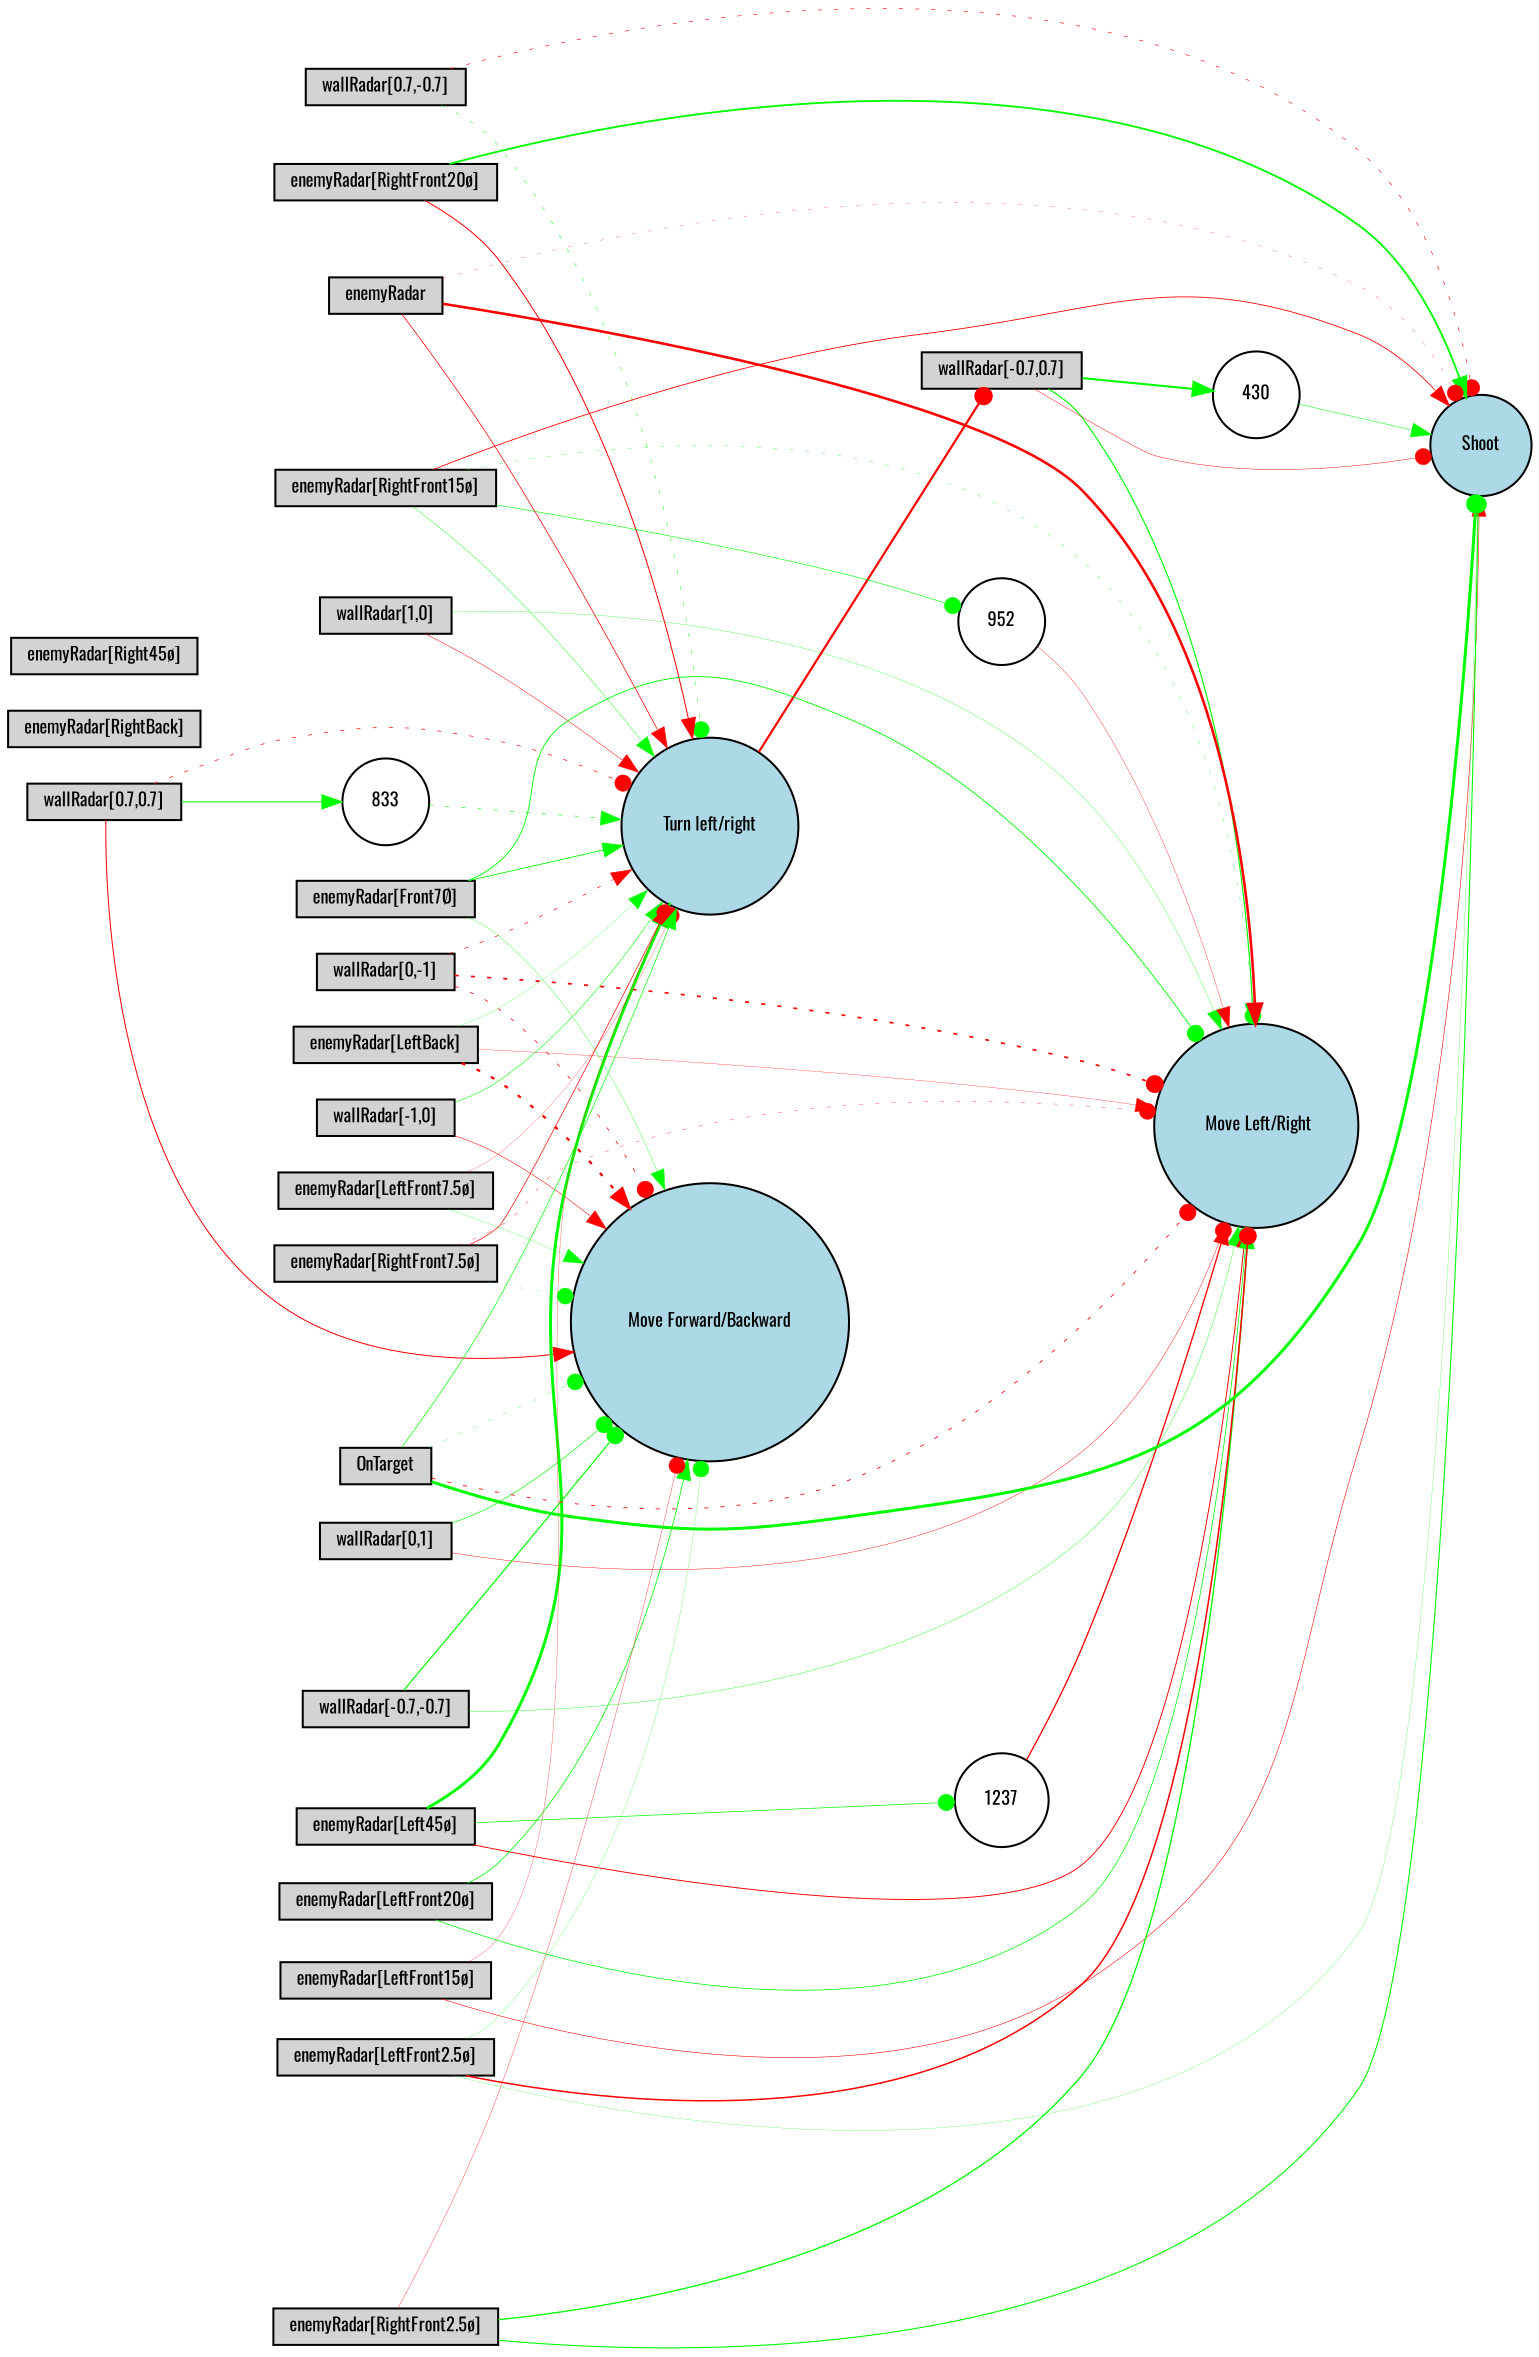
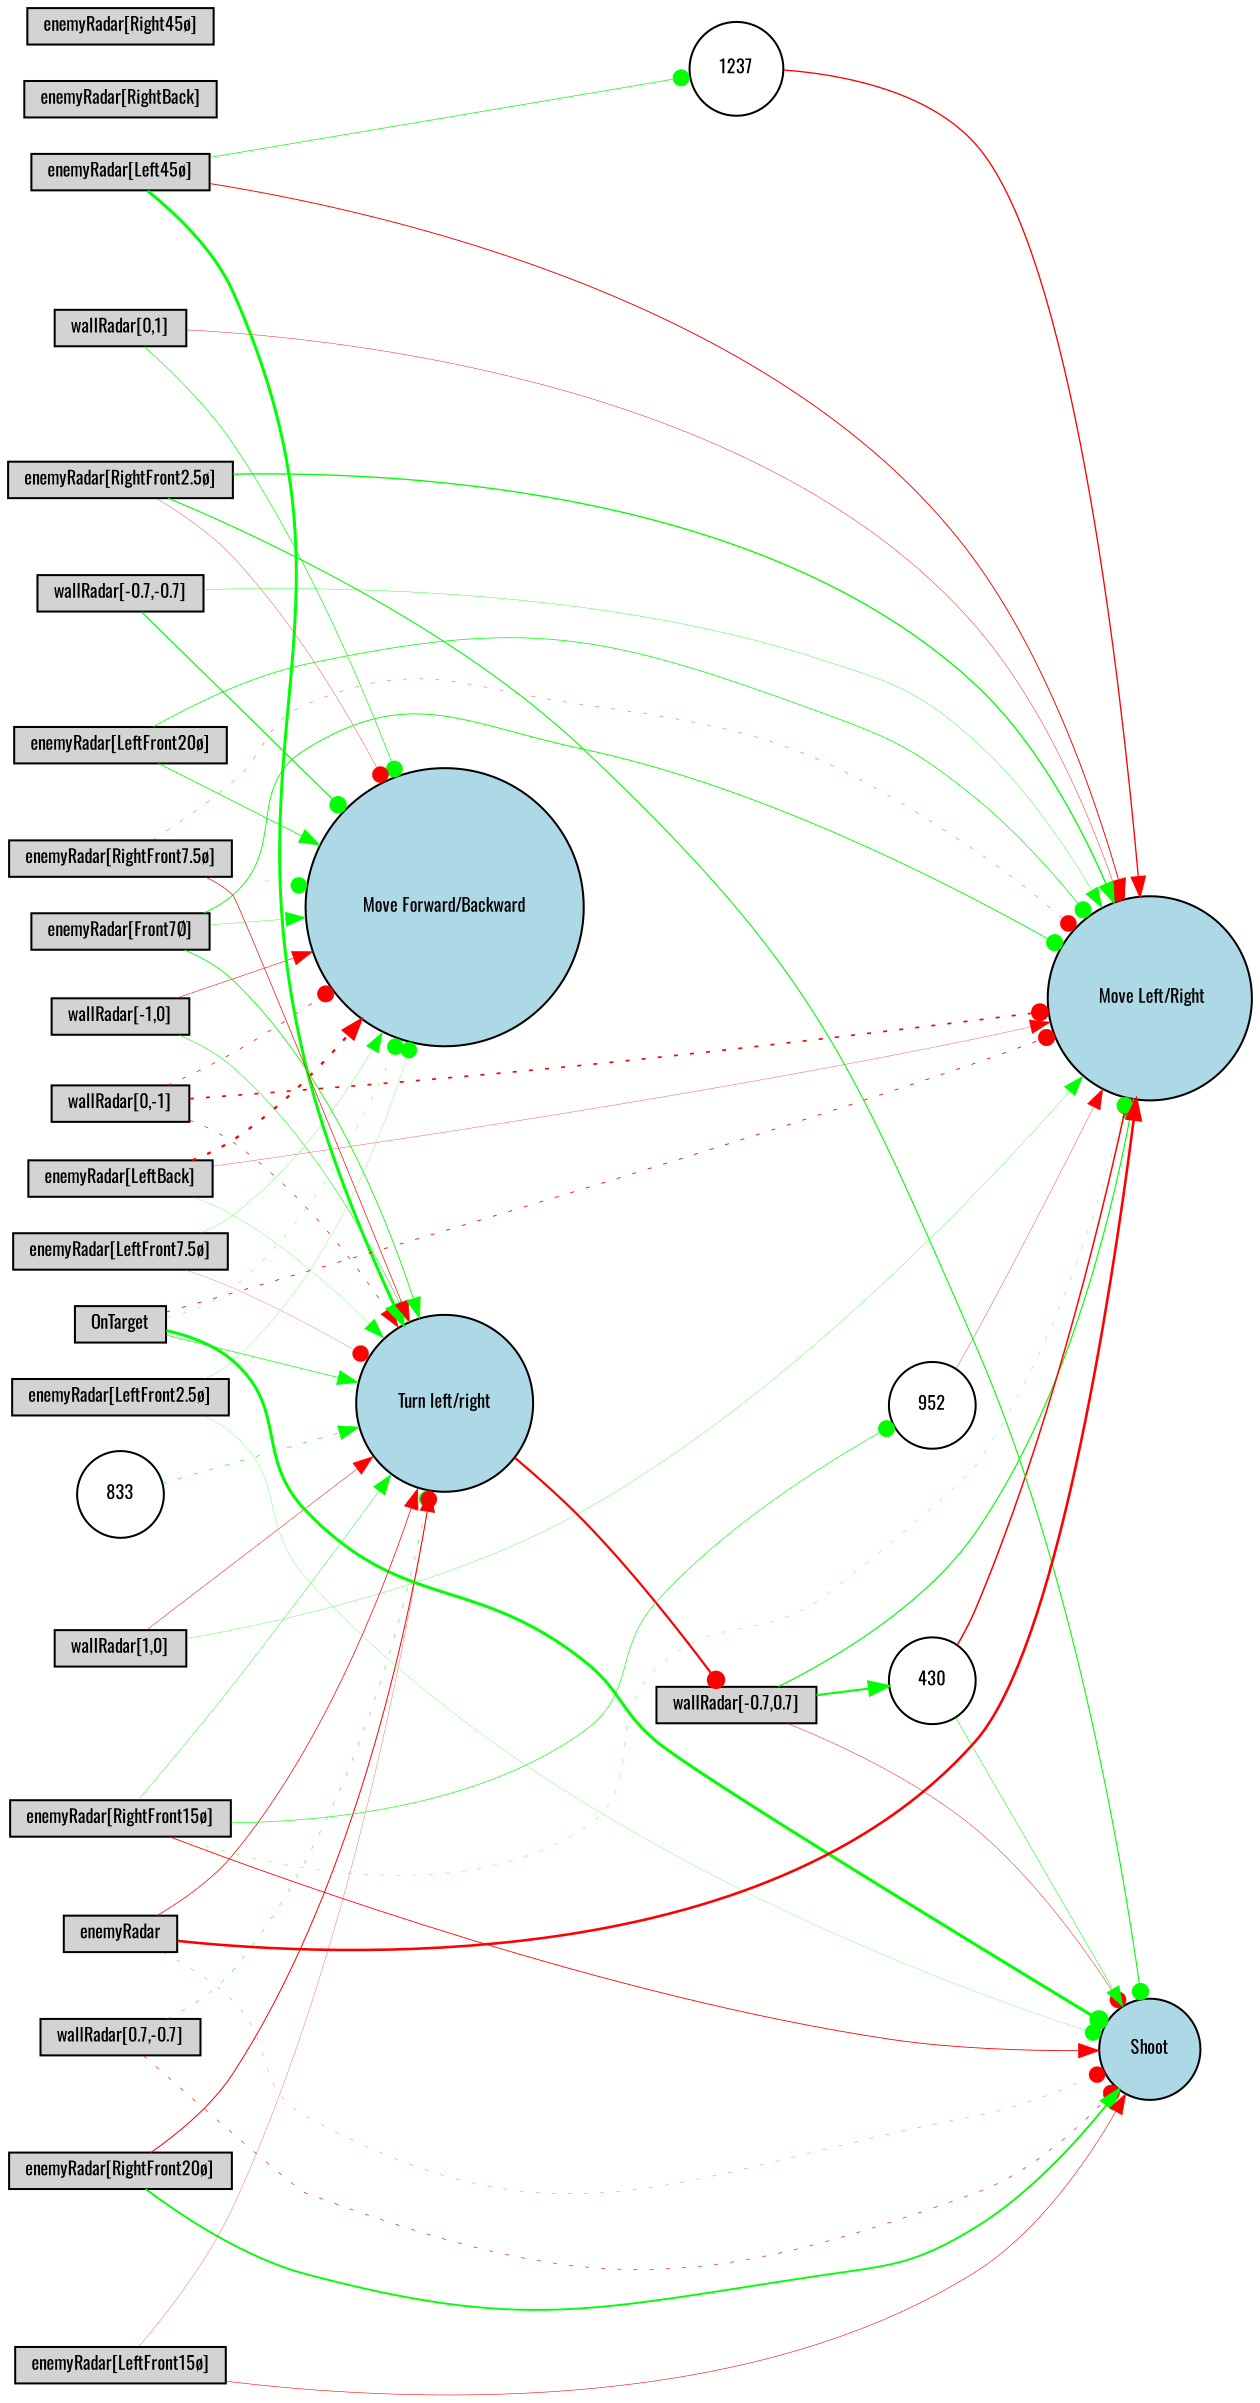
(104, 802) -> none
(1118, 1935) -> (1016, 1503)
